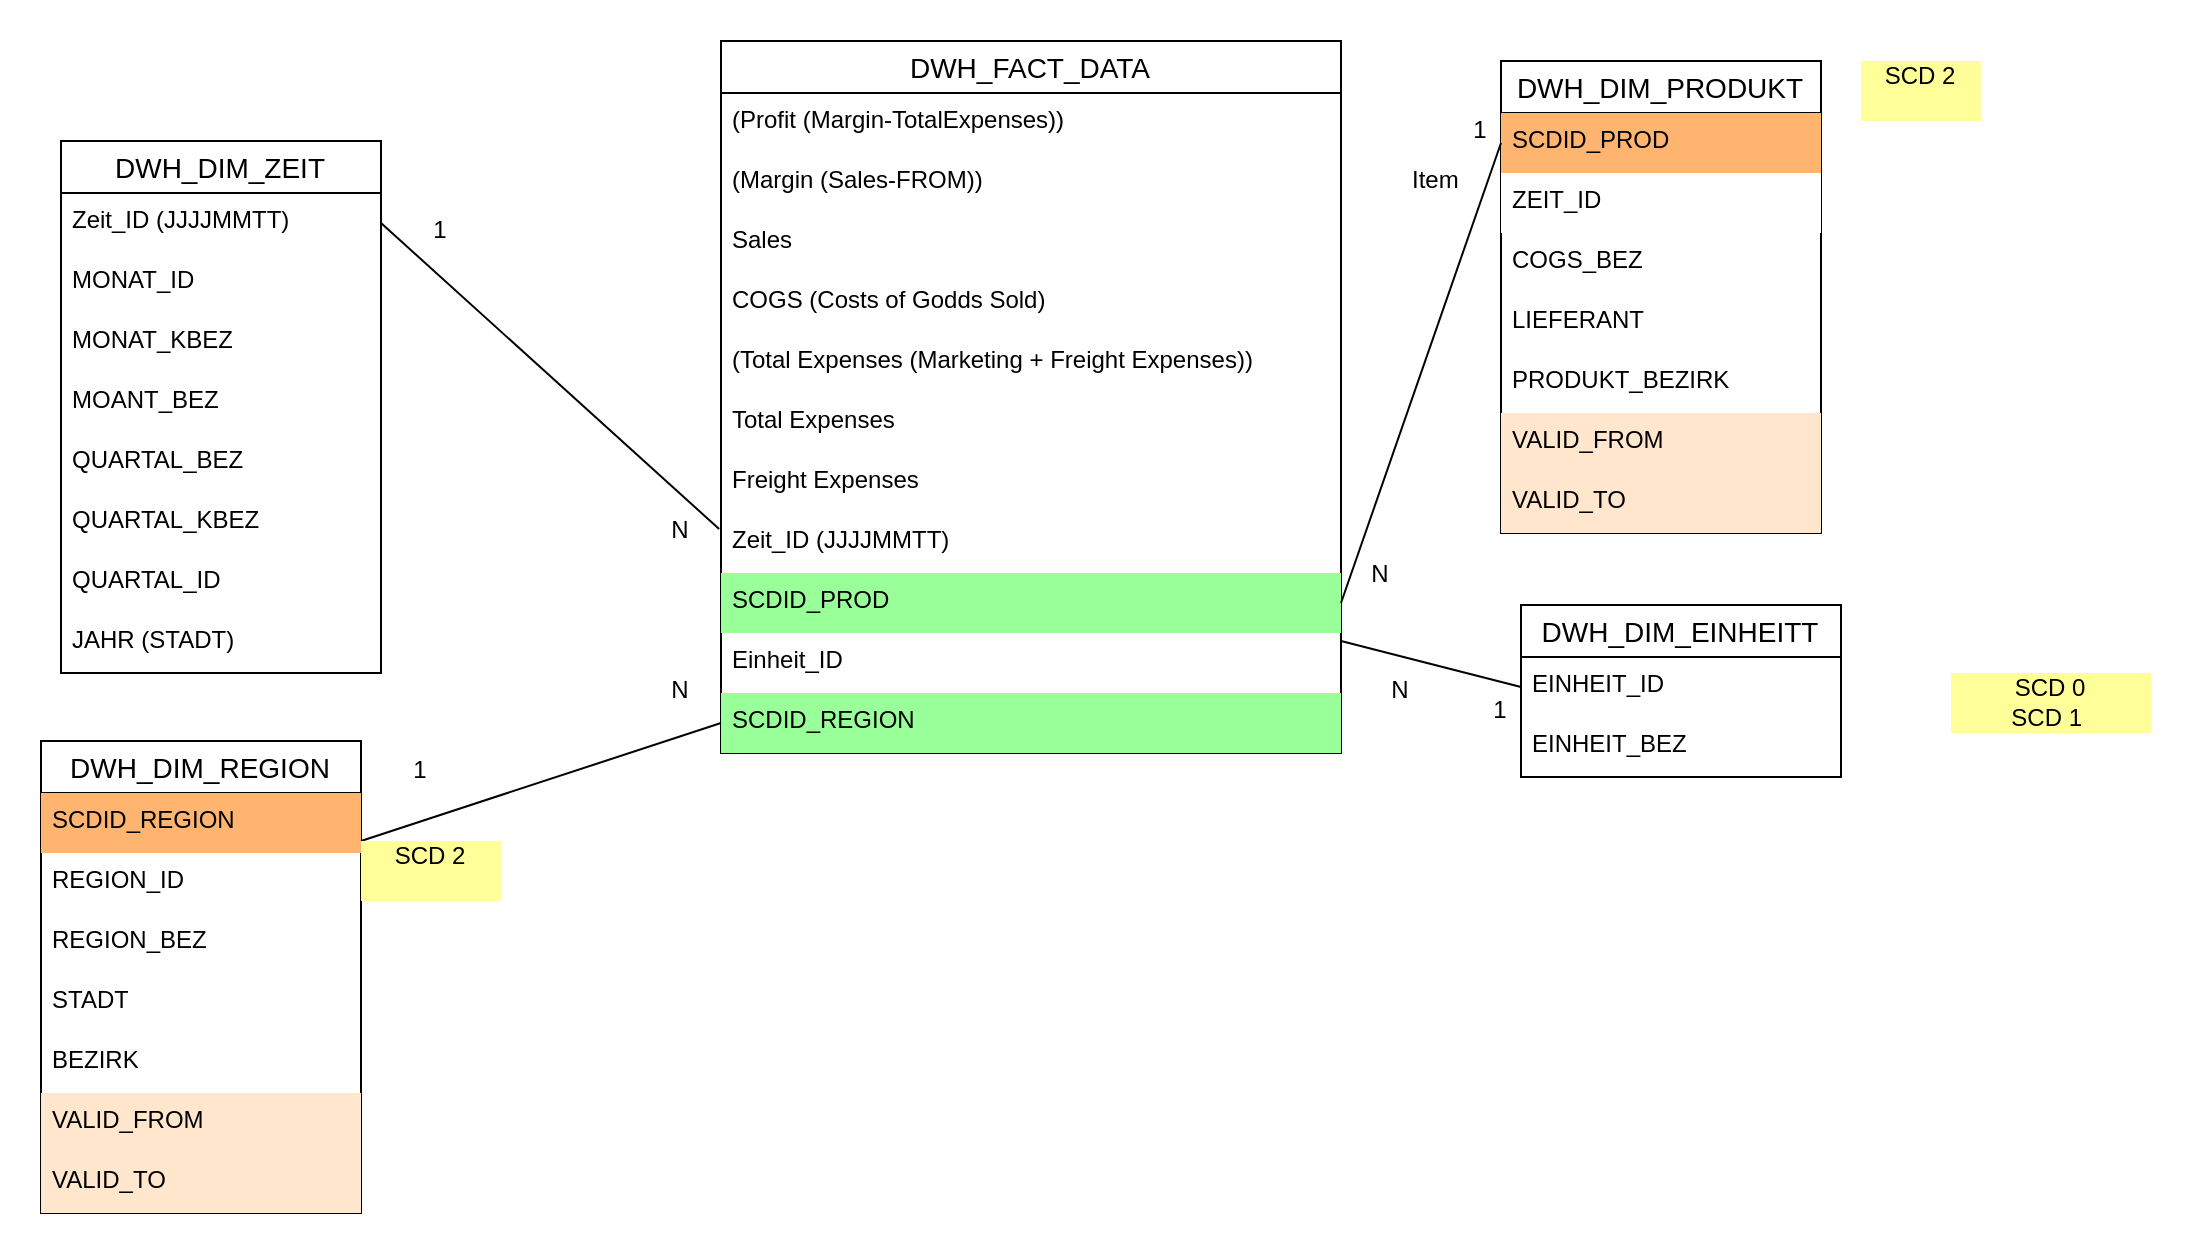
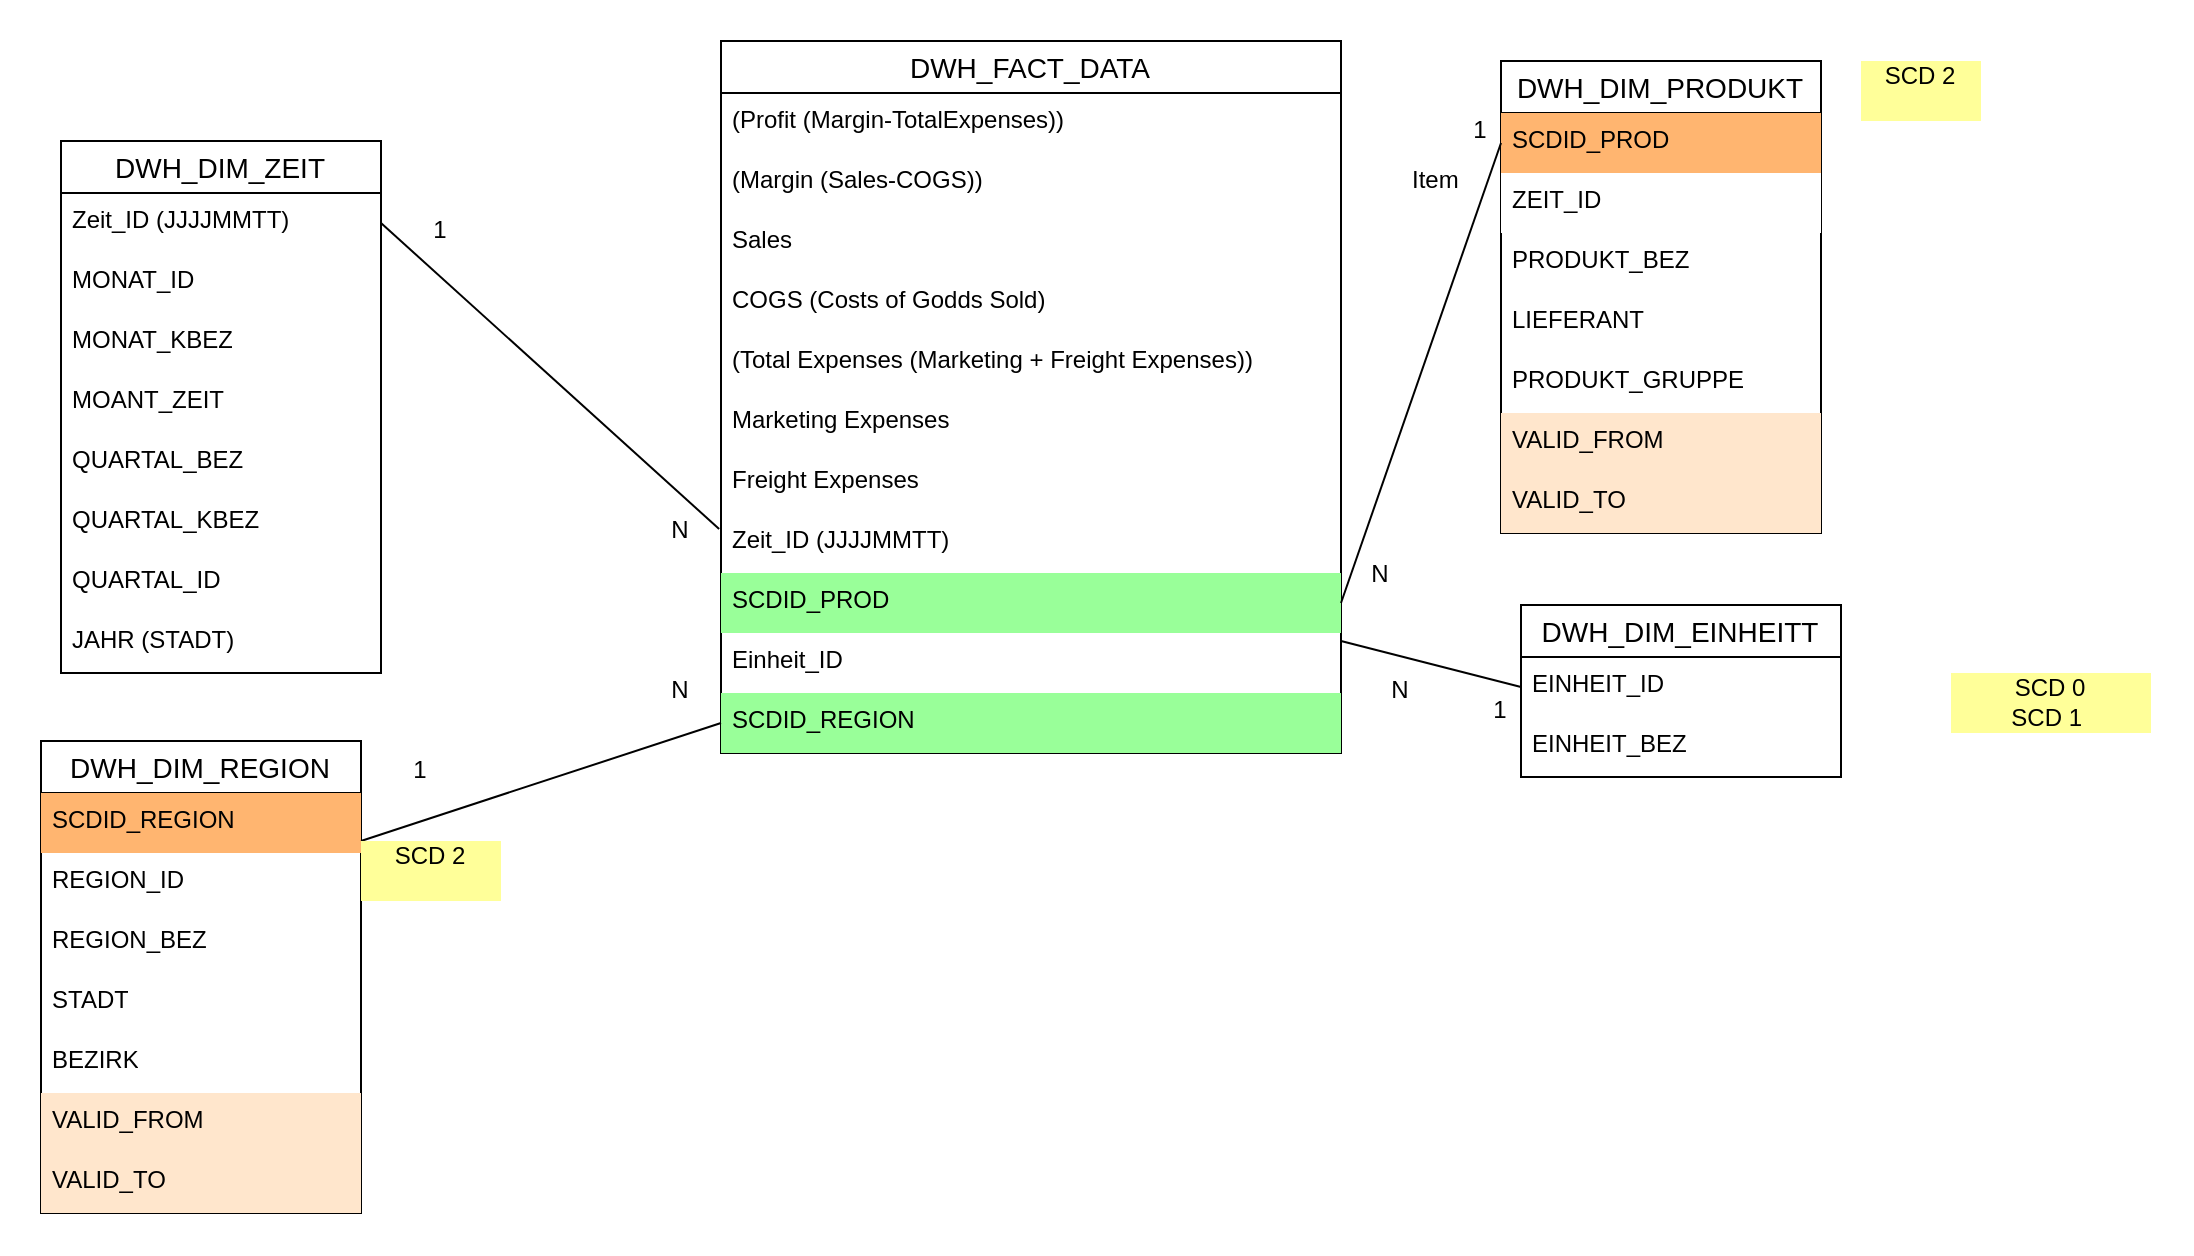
(865, 181) -> (865, 181)
(1567, 261) -> (1587, 261)
(1607, 381) -> (1607, 381)
(133, 401) -> (140, 401)
(821, 421) -> (848, 421)
